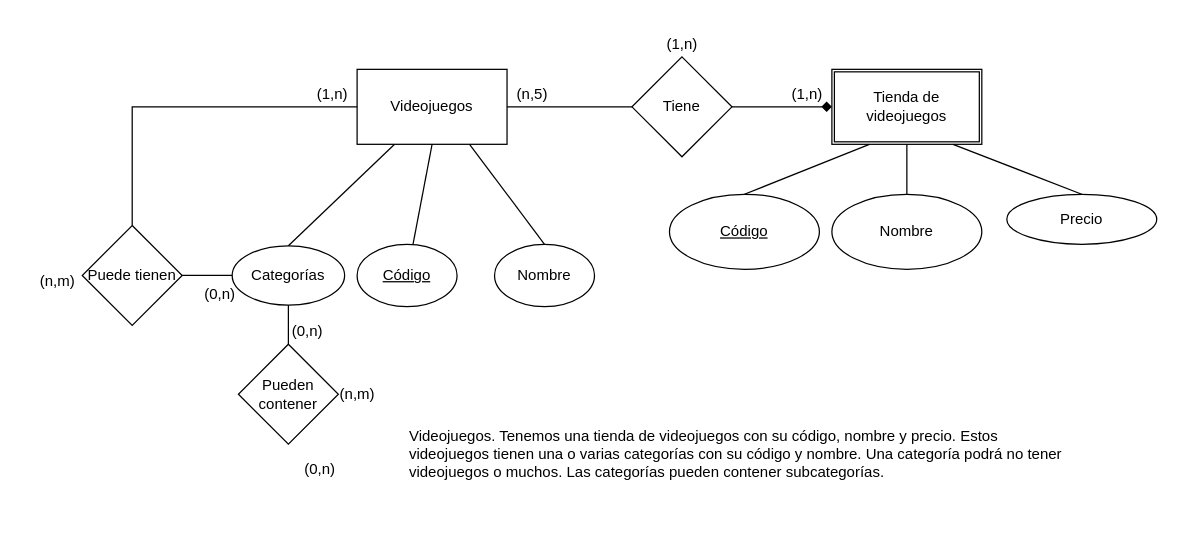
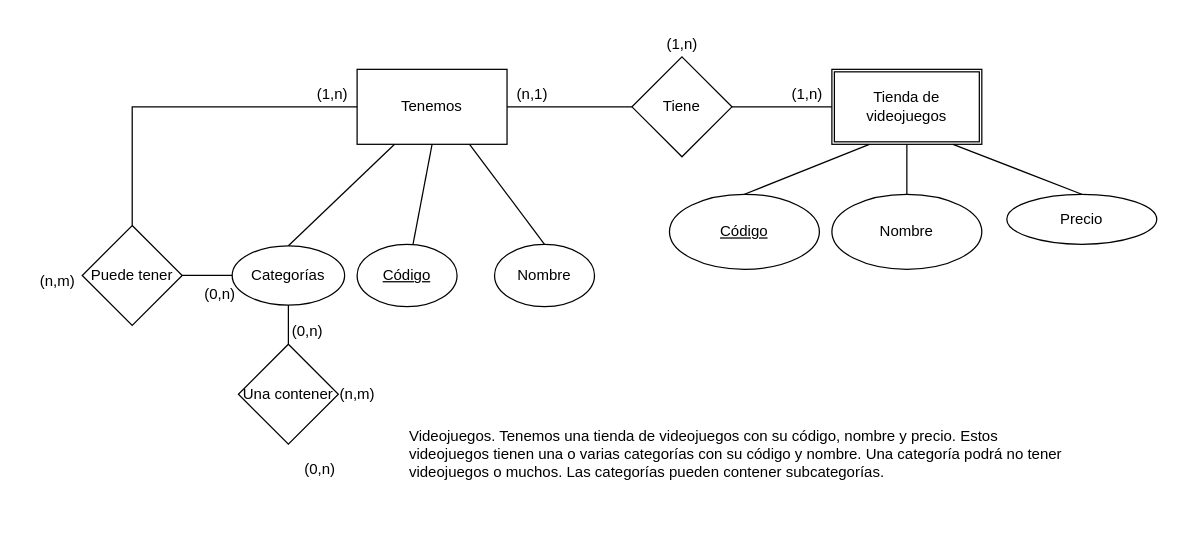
(533, 94) -> (533, 94)
(432, 107) -> (432, 107)
(821, 107) -> (826, 107)
(132, 276) -> (132, 276)
(288, 394) -> (288, 394)
